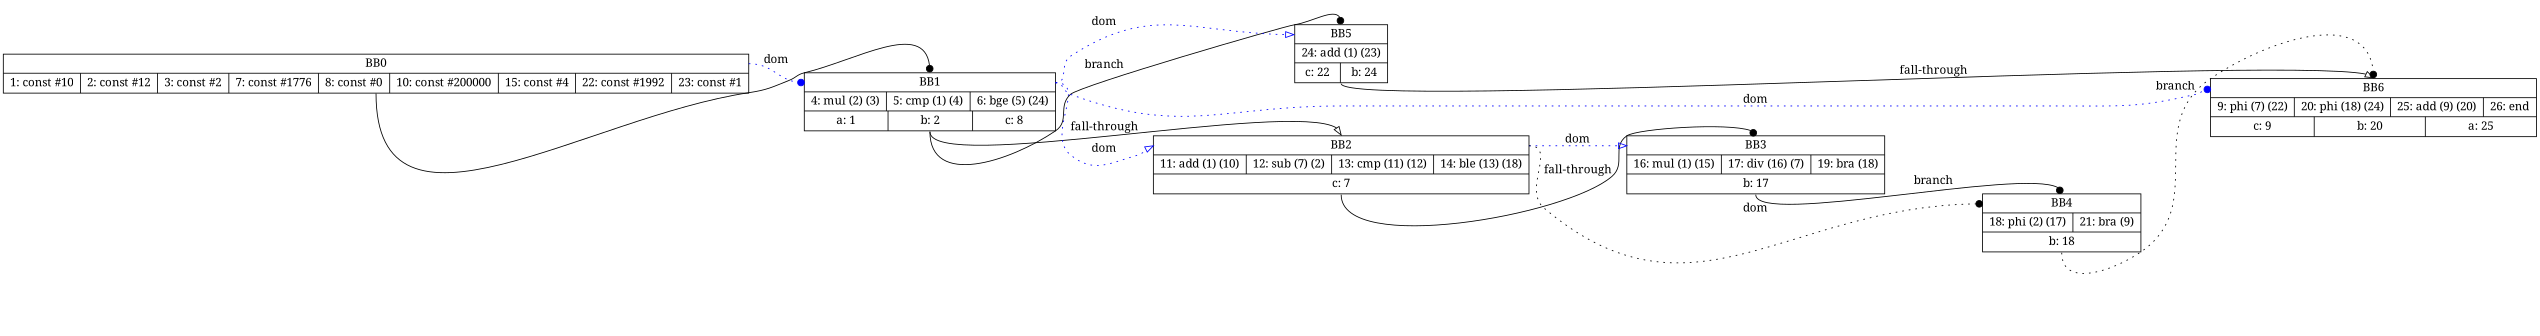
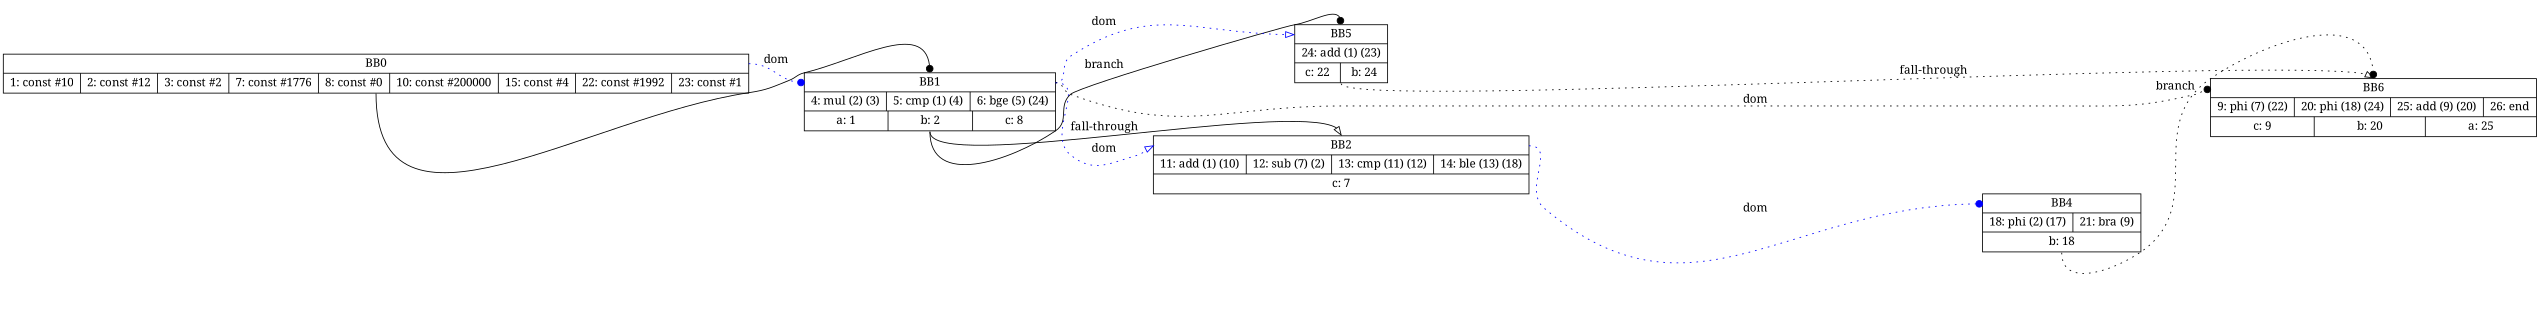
(1853, 81) -> (1853, 81)
(1627, 106) -> (1627, 106)
(1756, 165) -> none
(1720, 258) -> (1720, 258)
